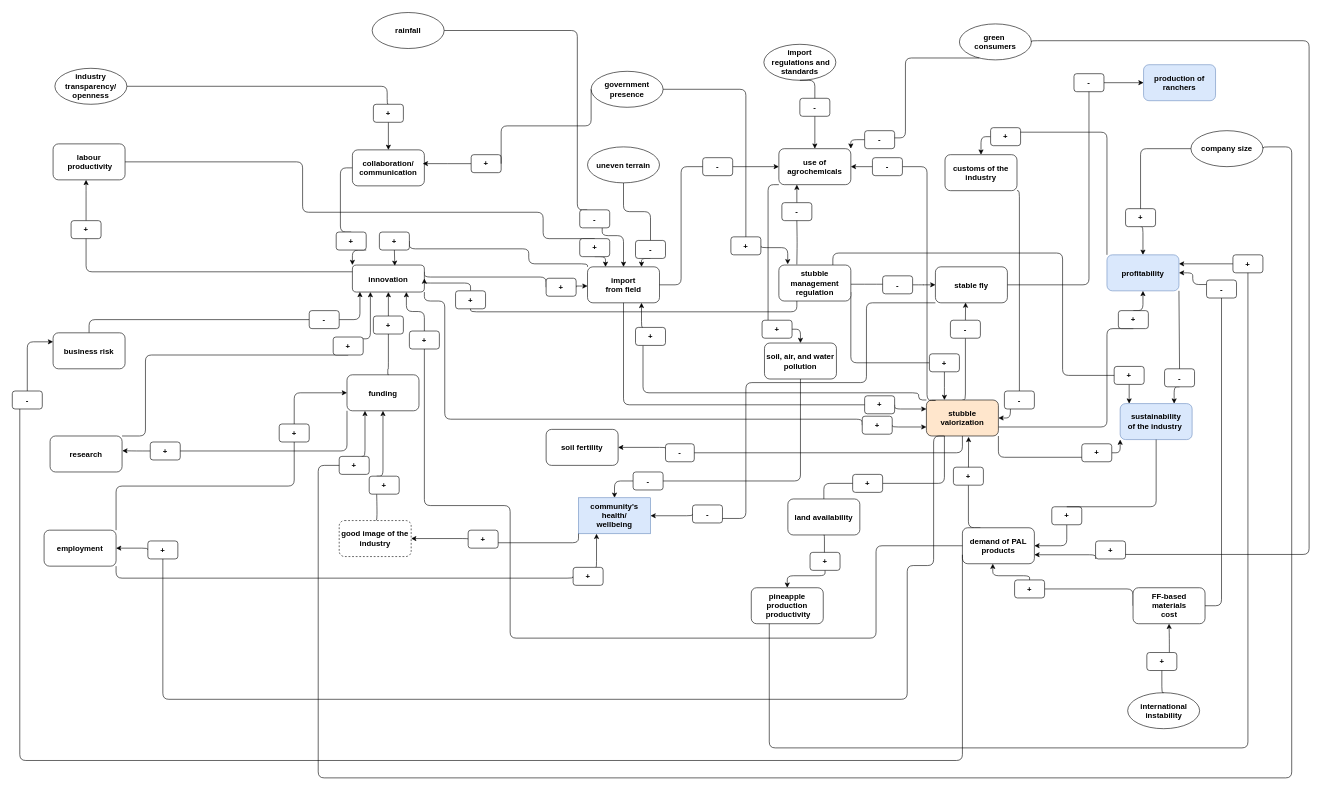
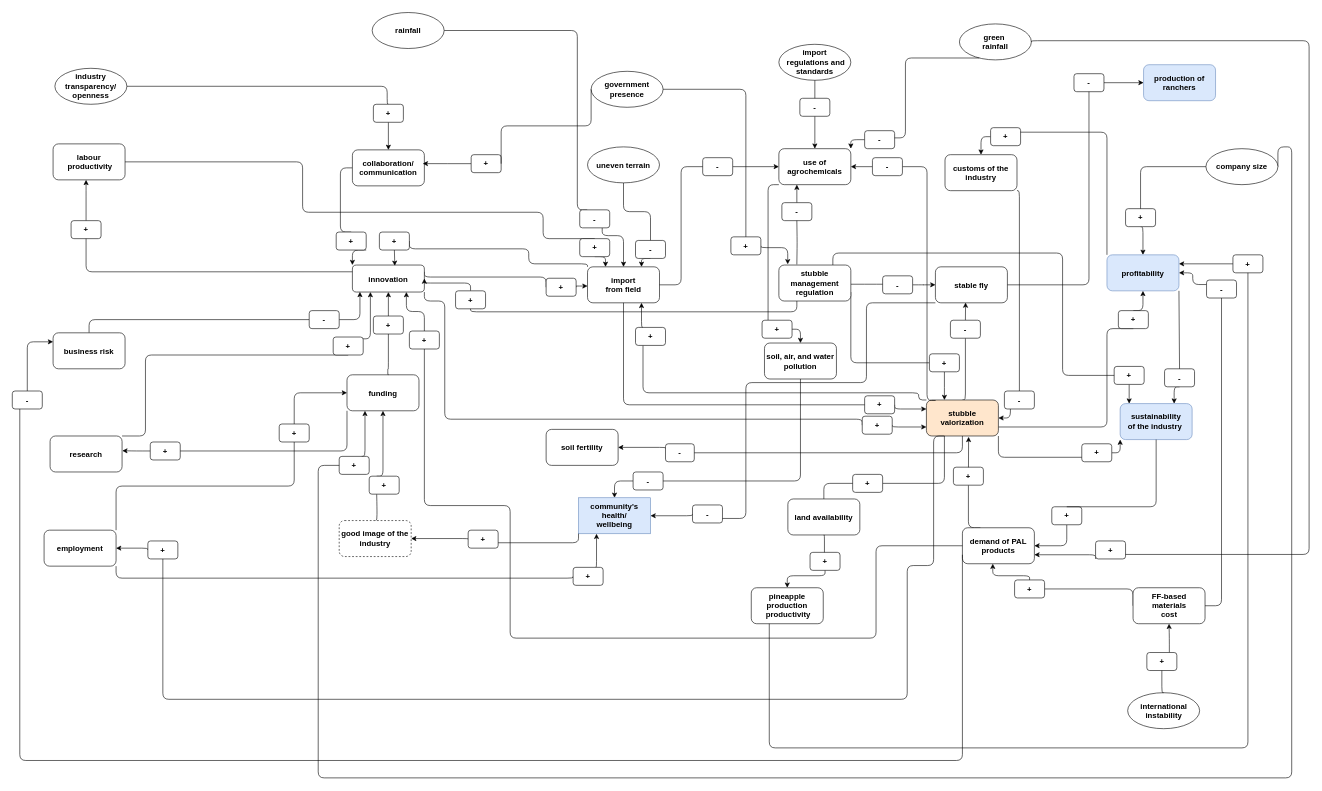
(996, 42) -> (996, 42)
(800, 62) -> (815, 62)
(1227, 149) -> (1242, 167)
